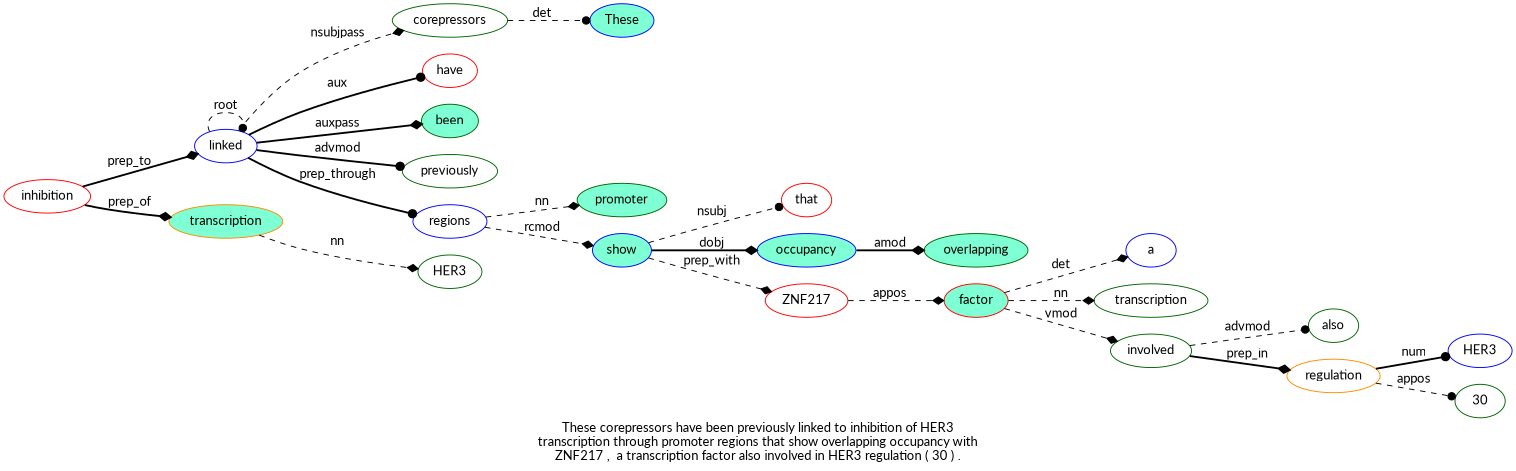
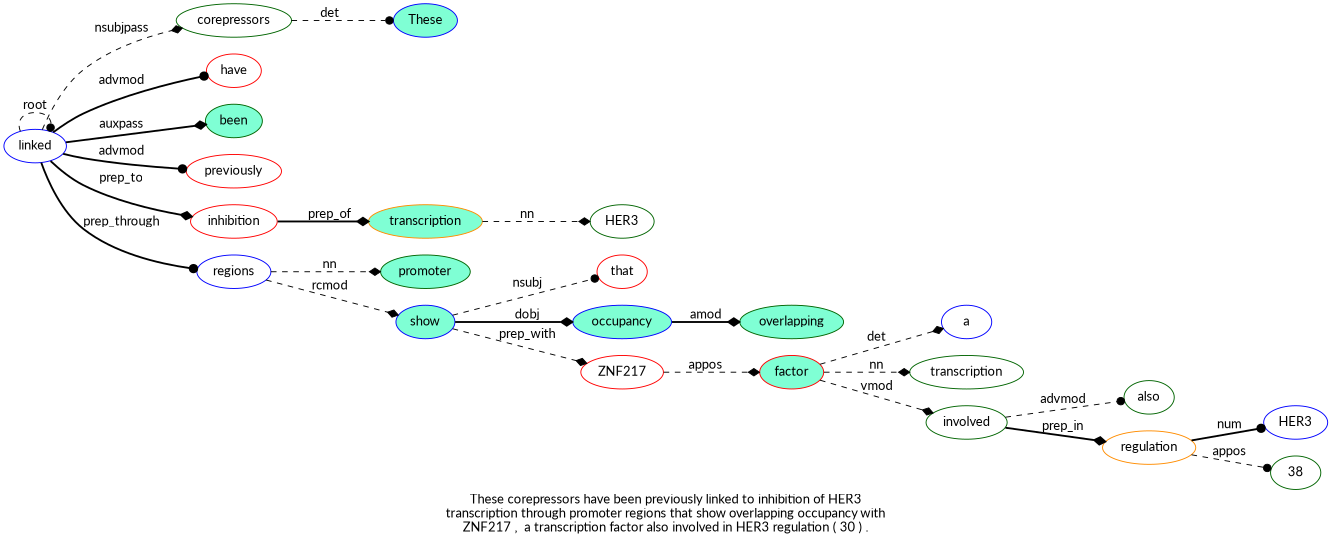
(338, 83) -> (122, 80)
(450, 171) -> (234, 171)
(135, 172) -> (111, 197)
(1480, 401) -> (1296, 473)
